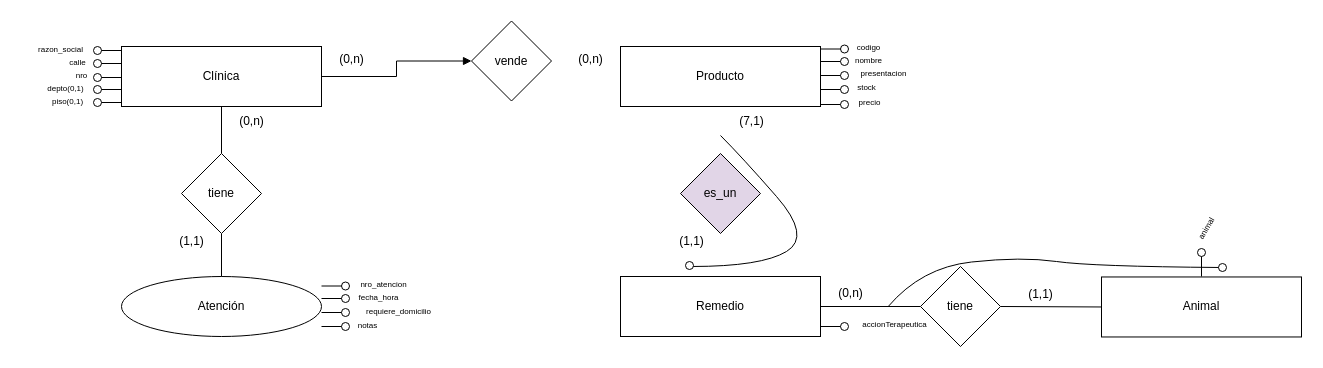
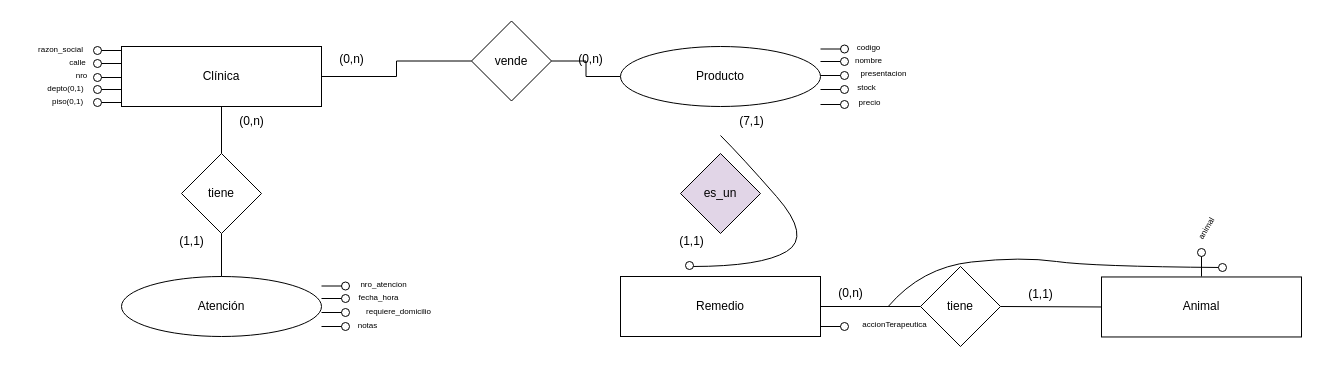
(462, 61) -> (465, 61)
none -> (586, 69)
(721, 77) -> (721, 77)
